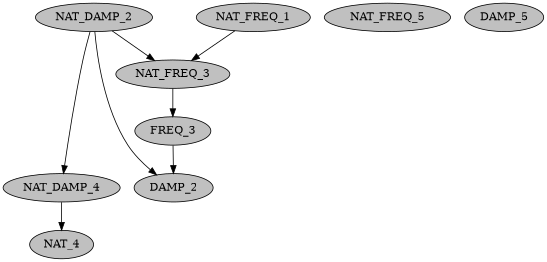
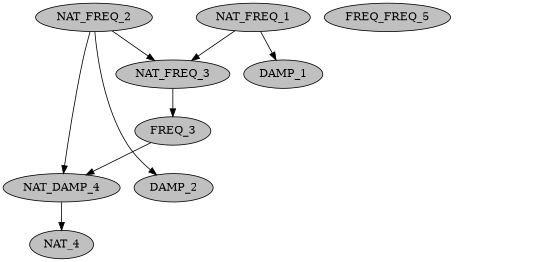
(94, 17) -> (94, 17)
(387, 17) -> (387, 17)
(504, 17) -> none
none -> (283, 74)
(173, 155) -> (122, 157)
